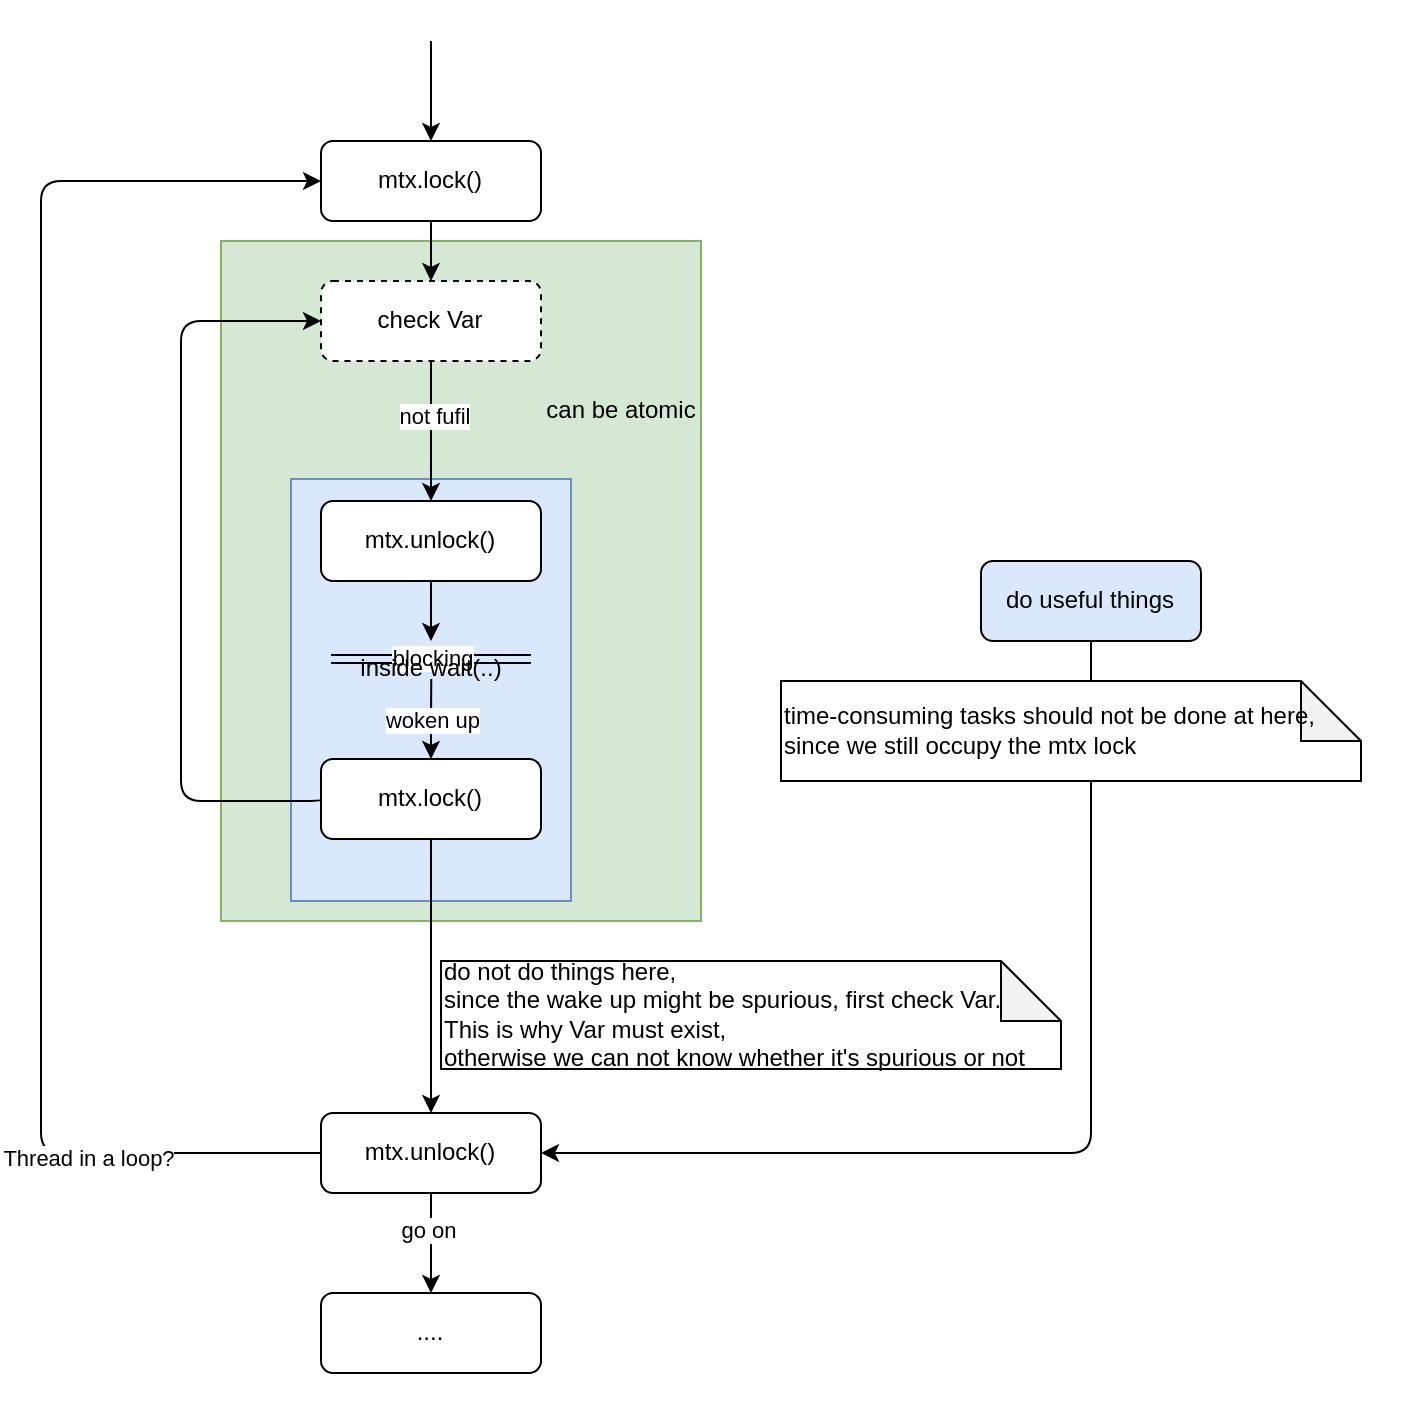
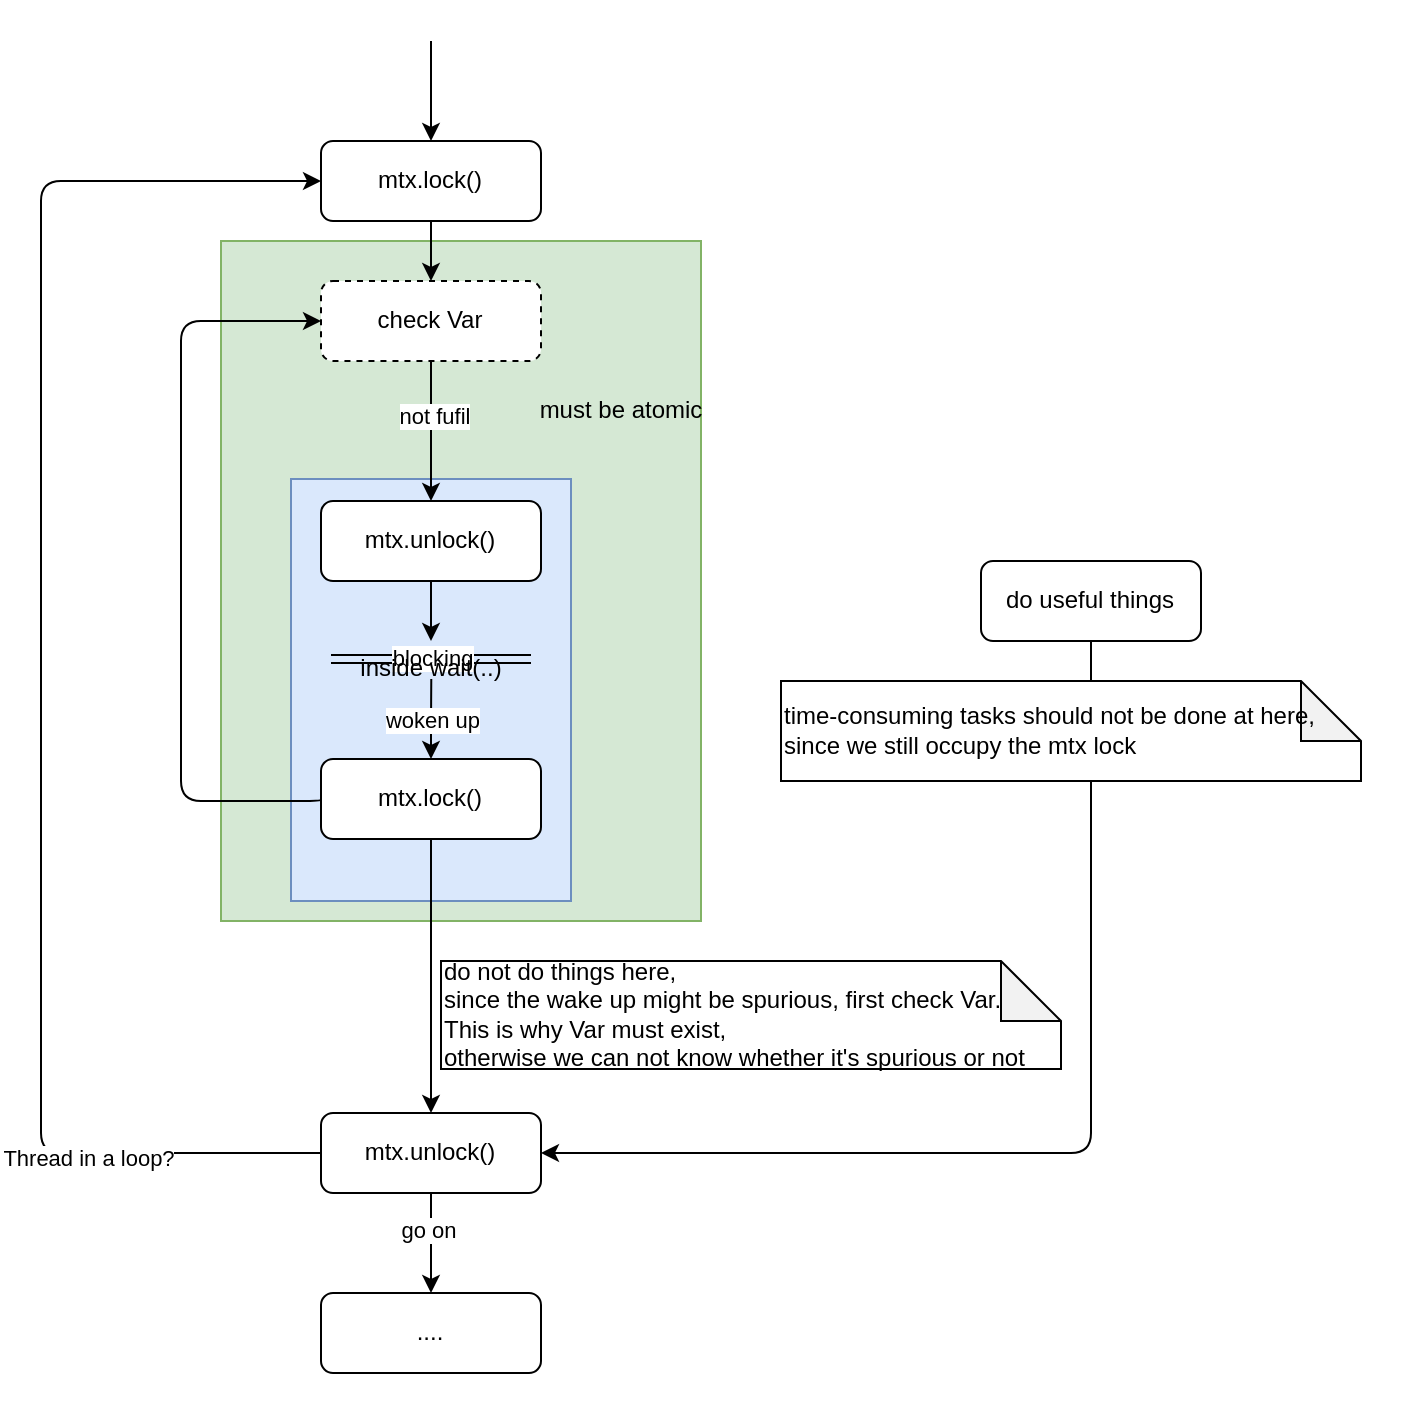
(622, 411) -> (622, 411)
(1091, 601) -> (1091, 601)
